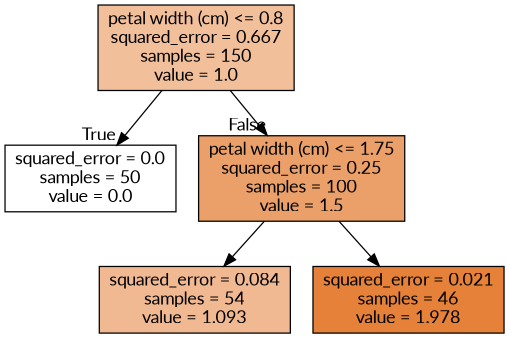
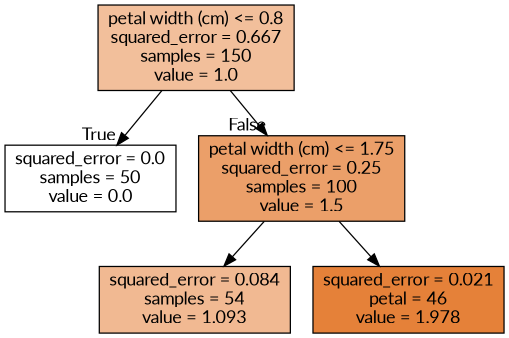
(409, 300) -> (409, 300)
